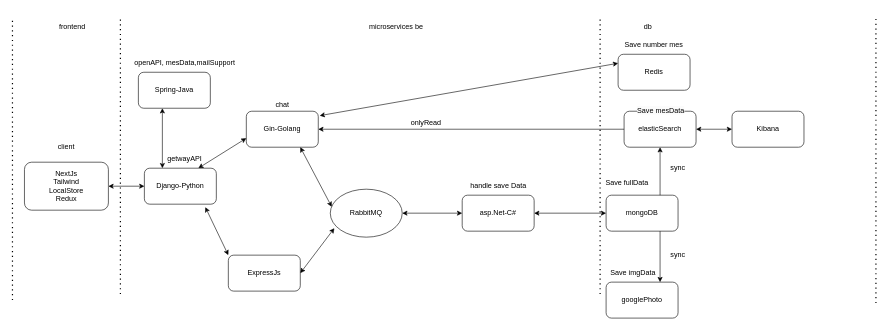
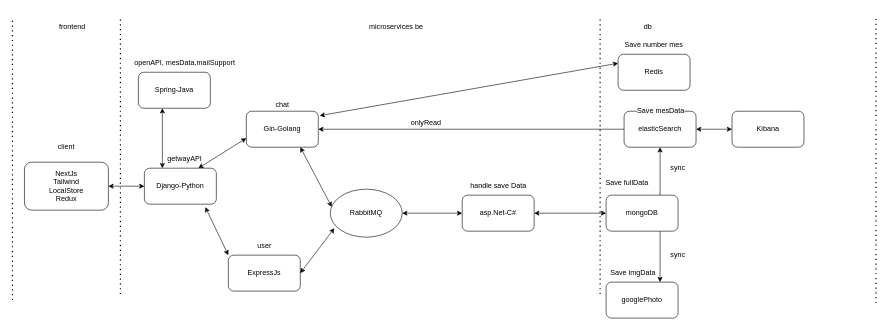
none -> (264, 246)
